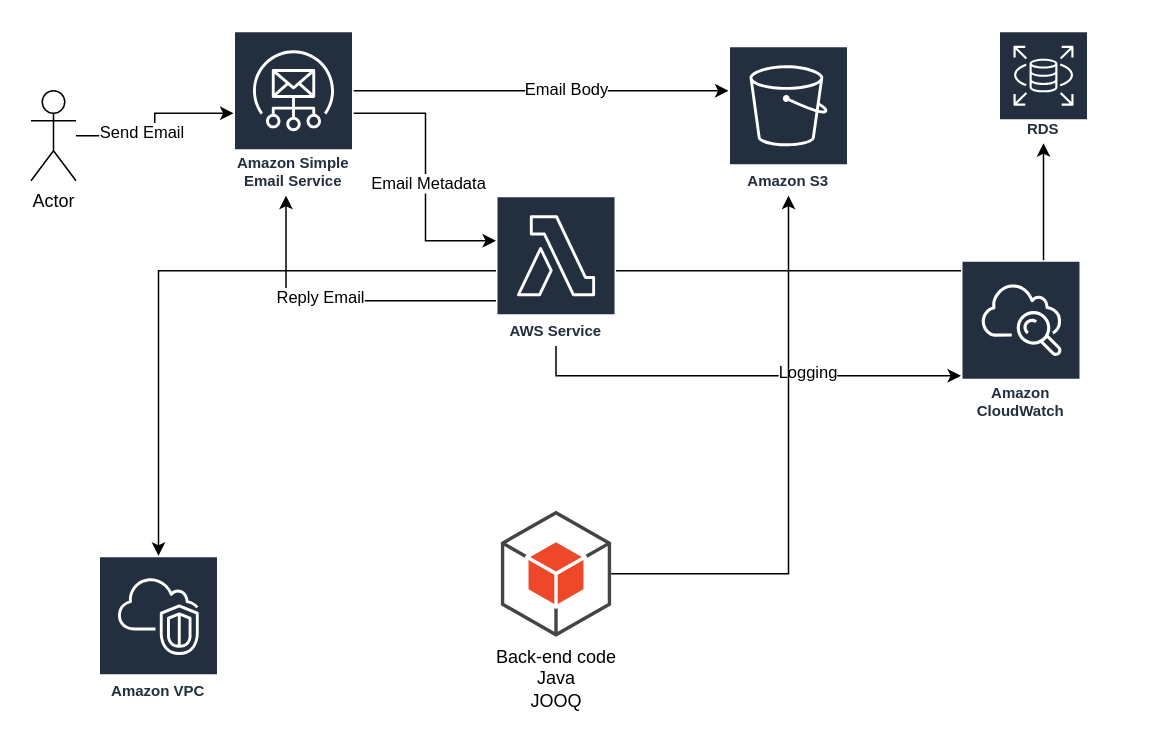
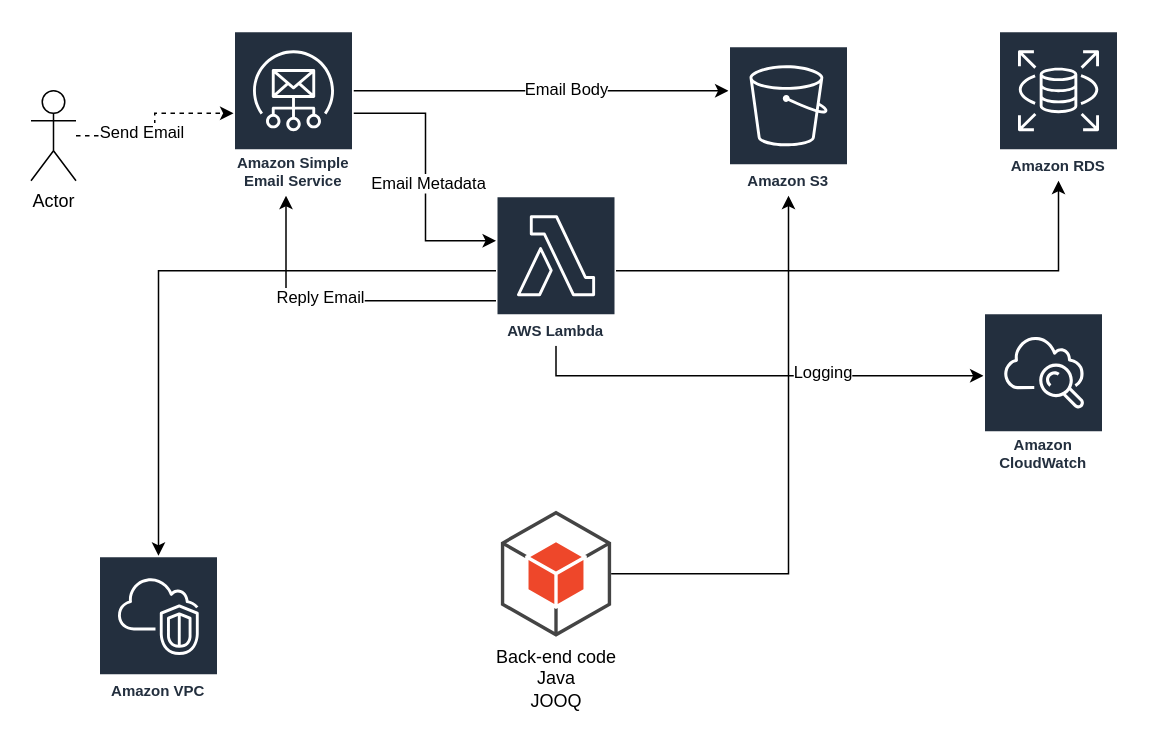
(1043, 87) -> (1058, 106)
(185, 113) -> (185, 113)
(556, 331) -> (556, 331)
(1021, 343) -> (1043, 395)
